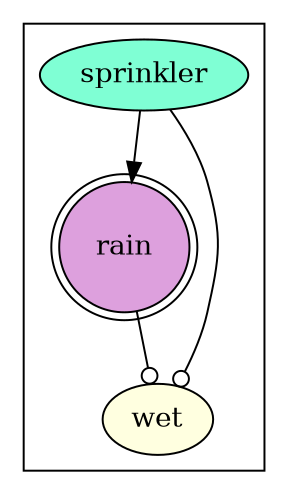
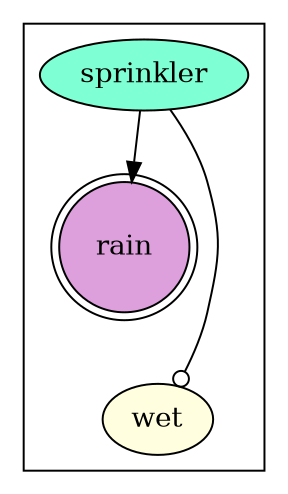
(142, 340) -> none
